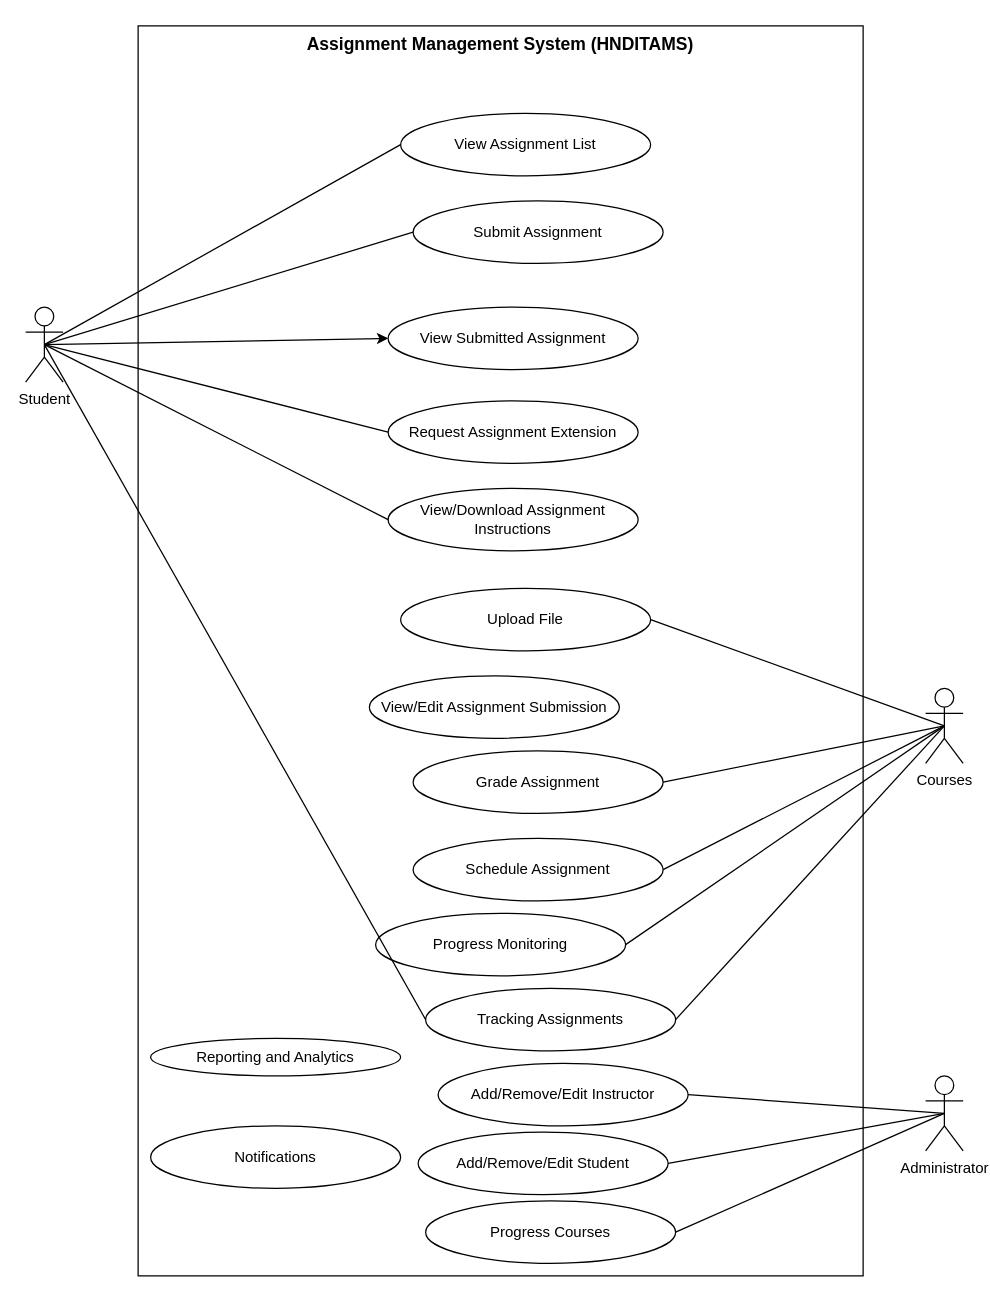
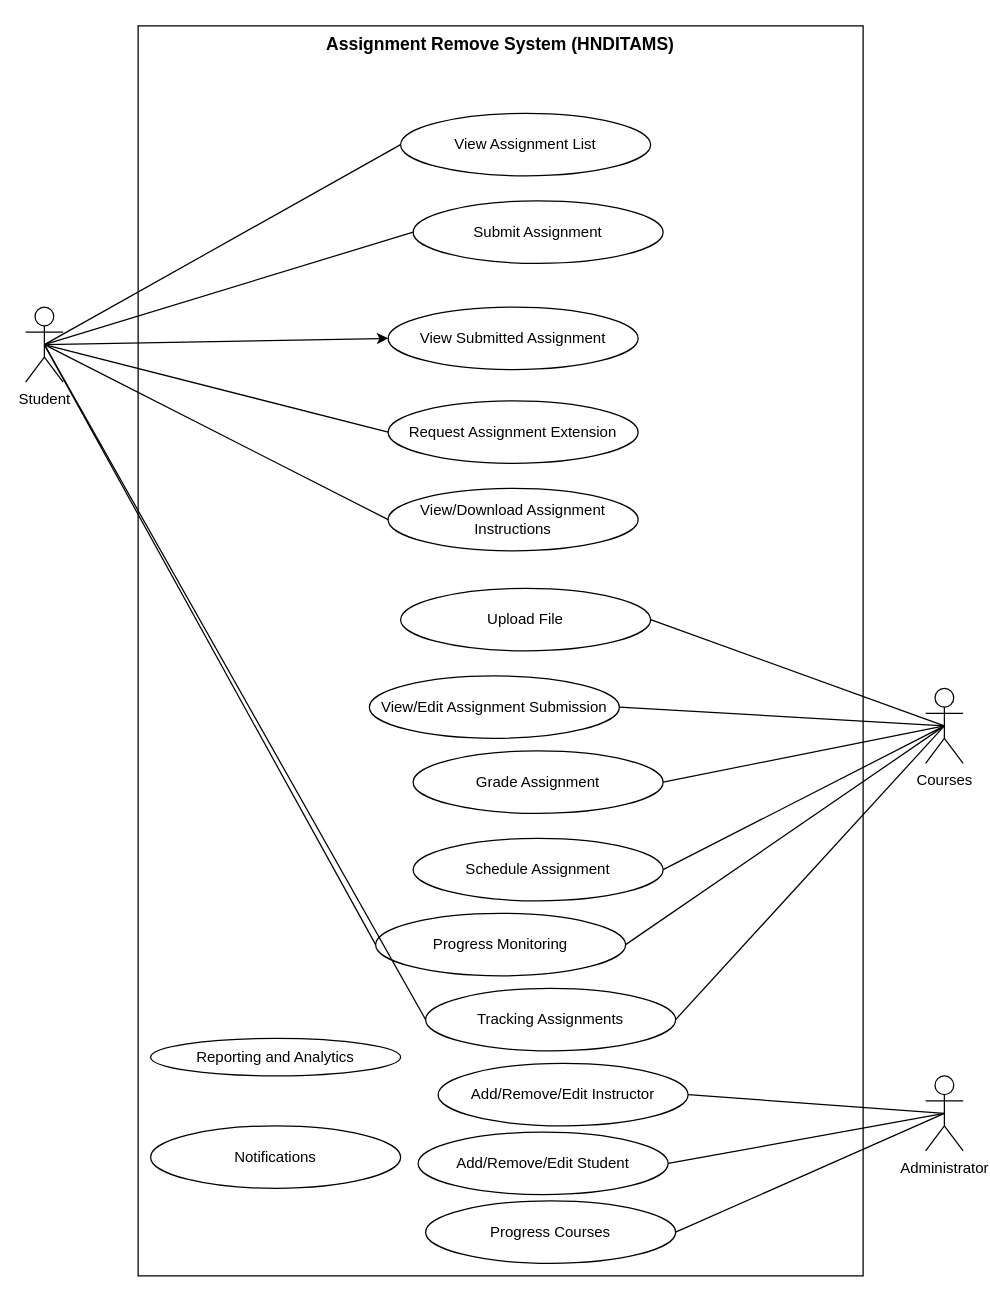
(501, 44) -> (501, 44)
none -> (778, 716)
none -> (252, 721)
